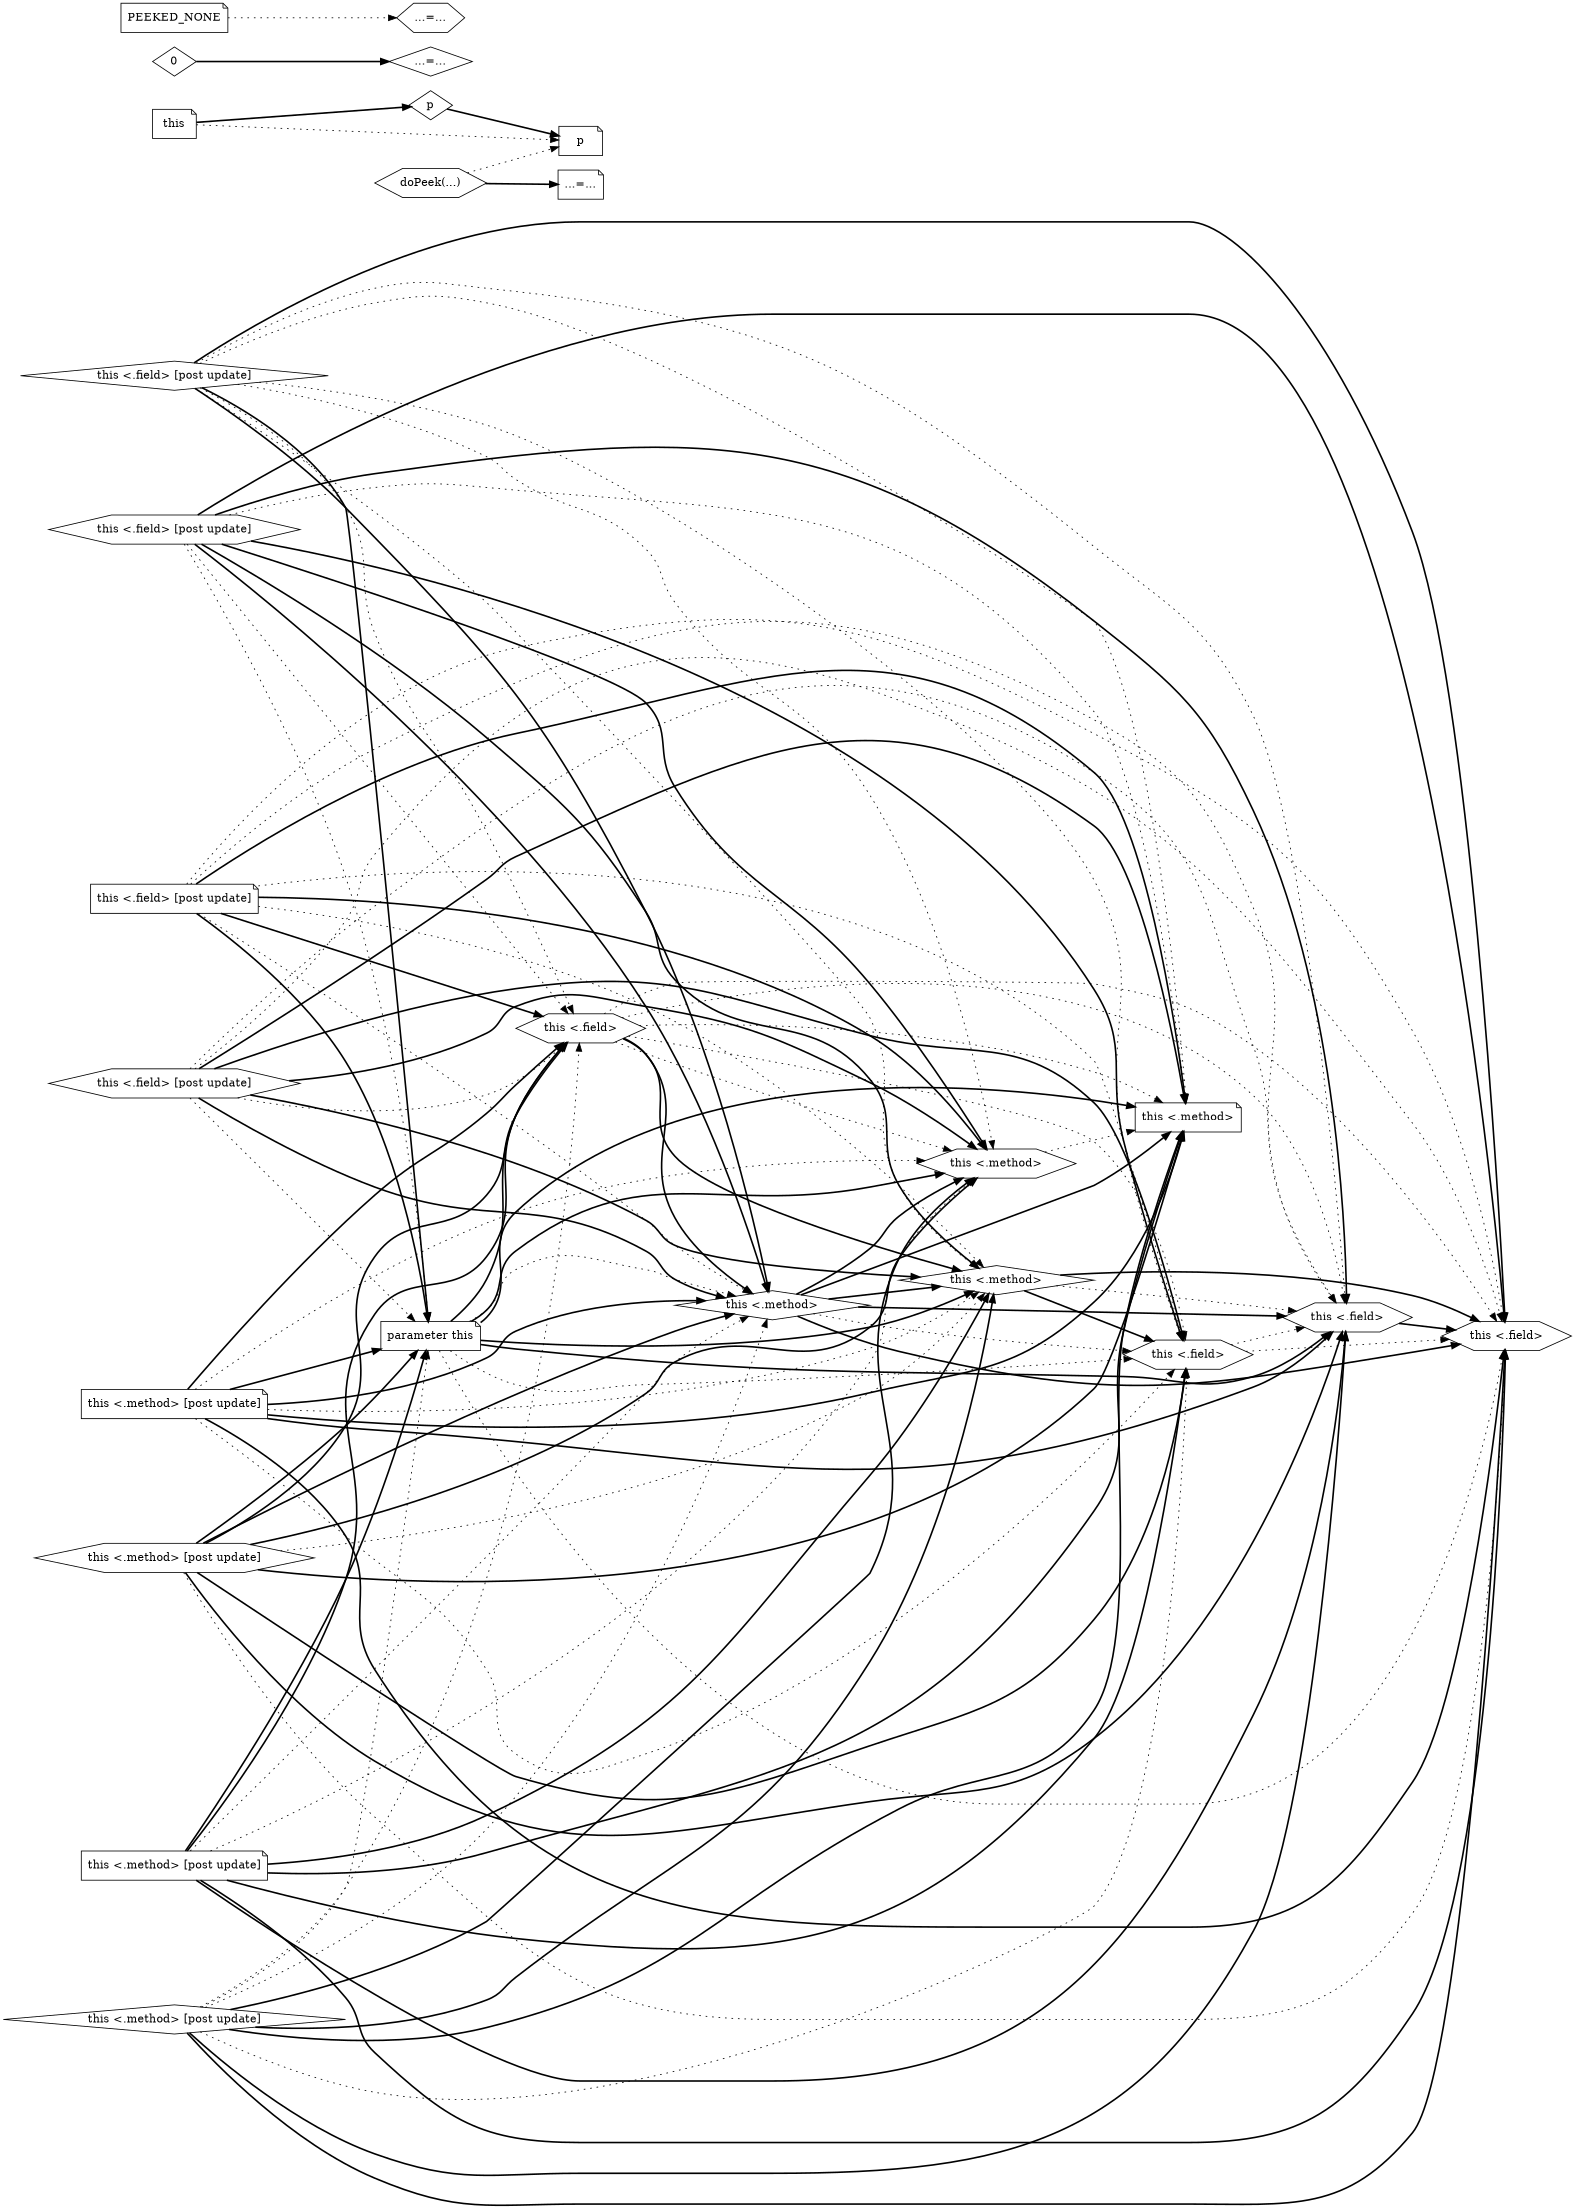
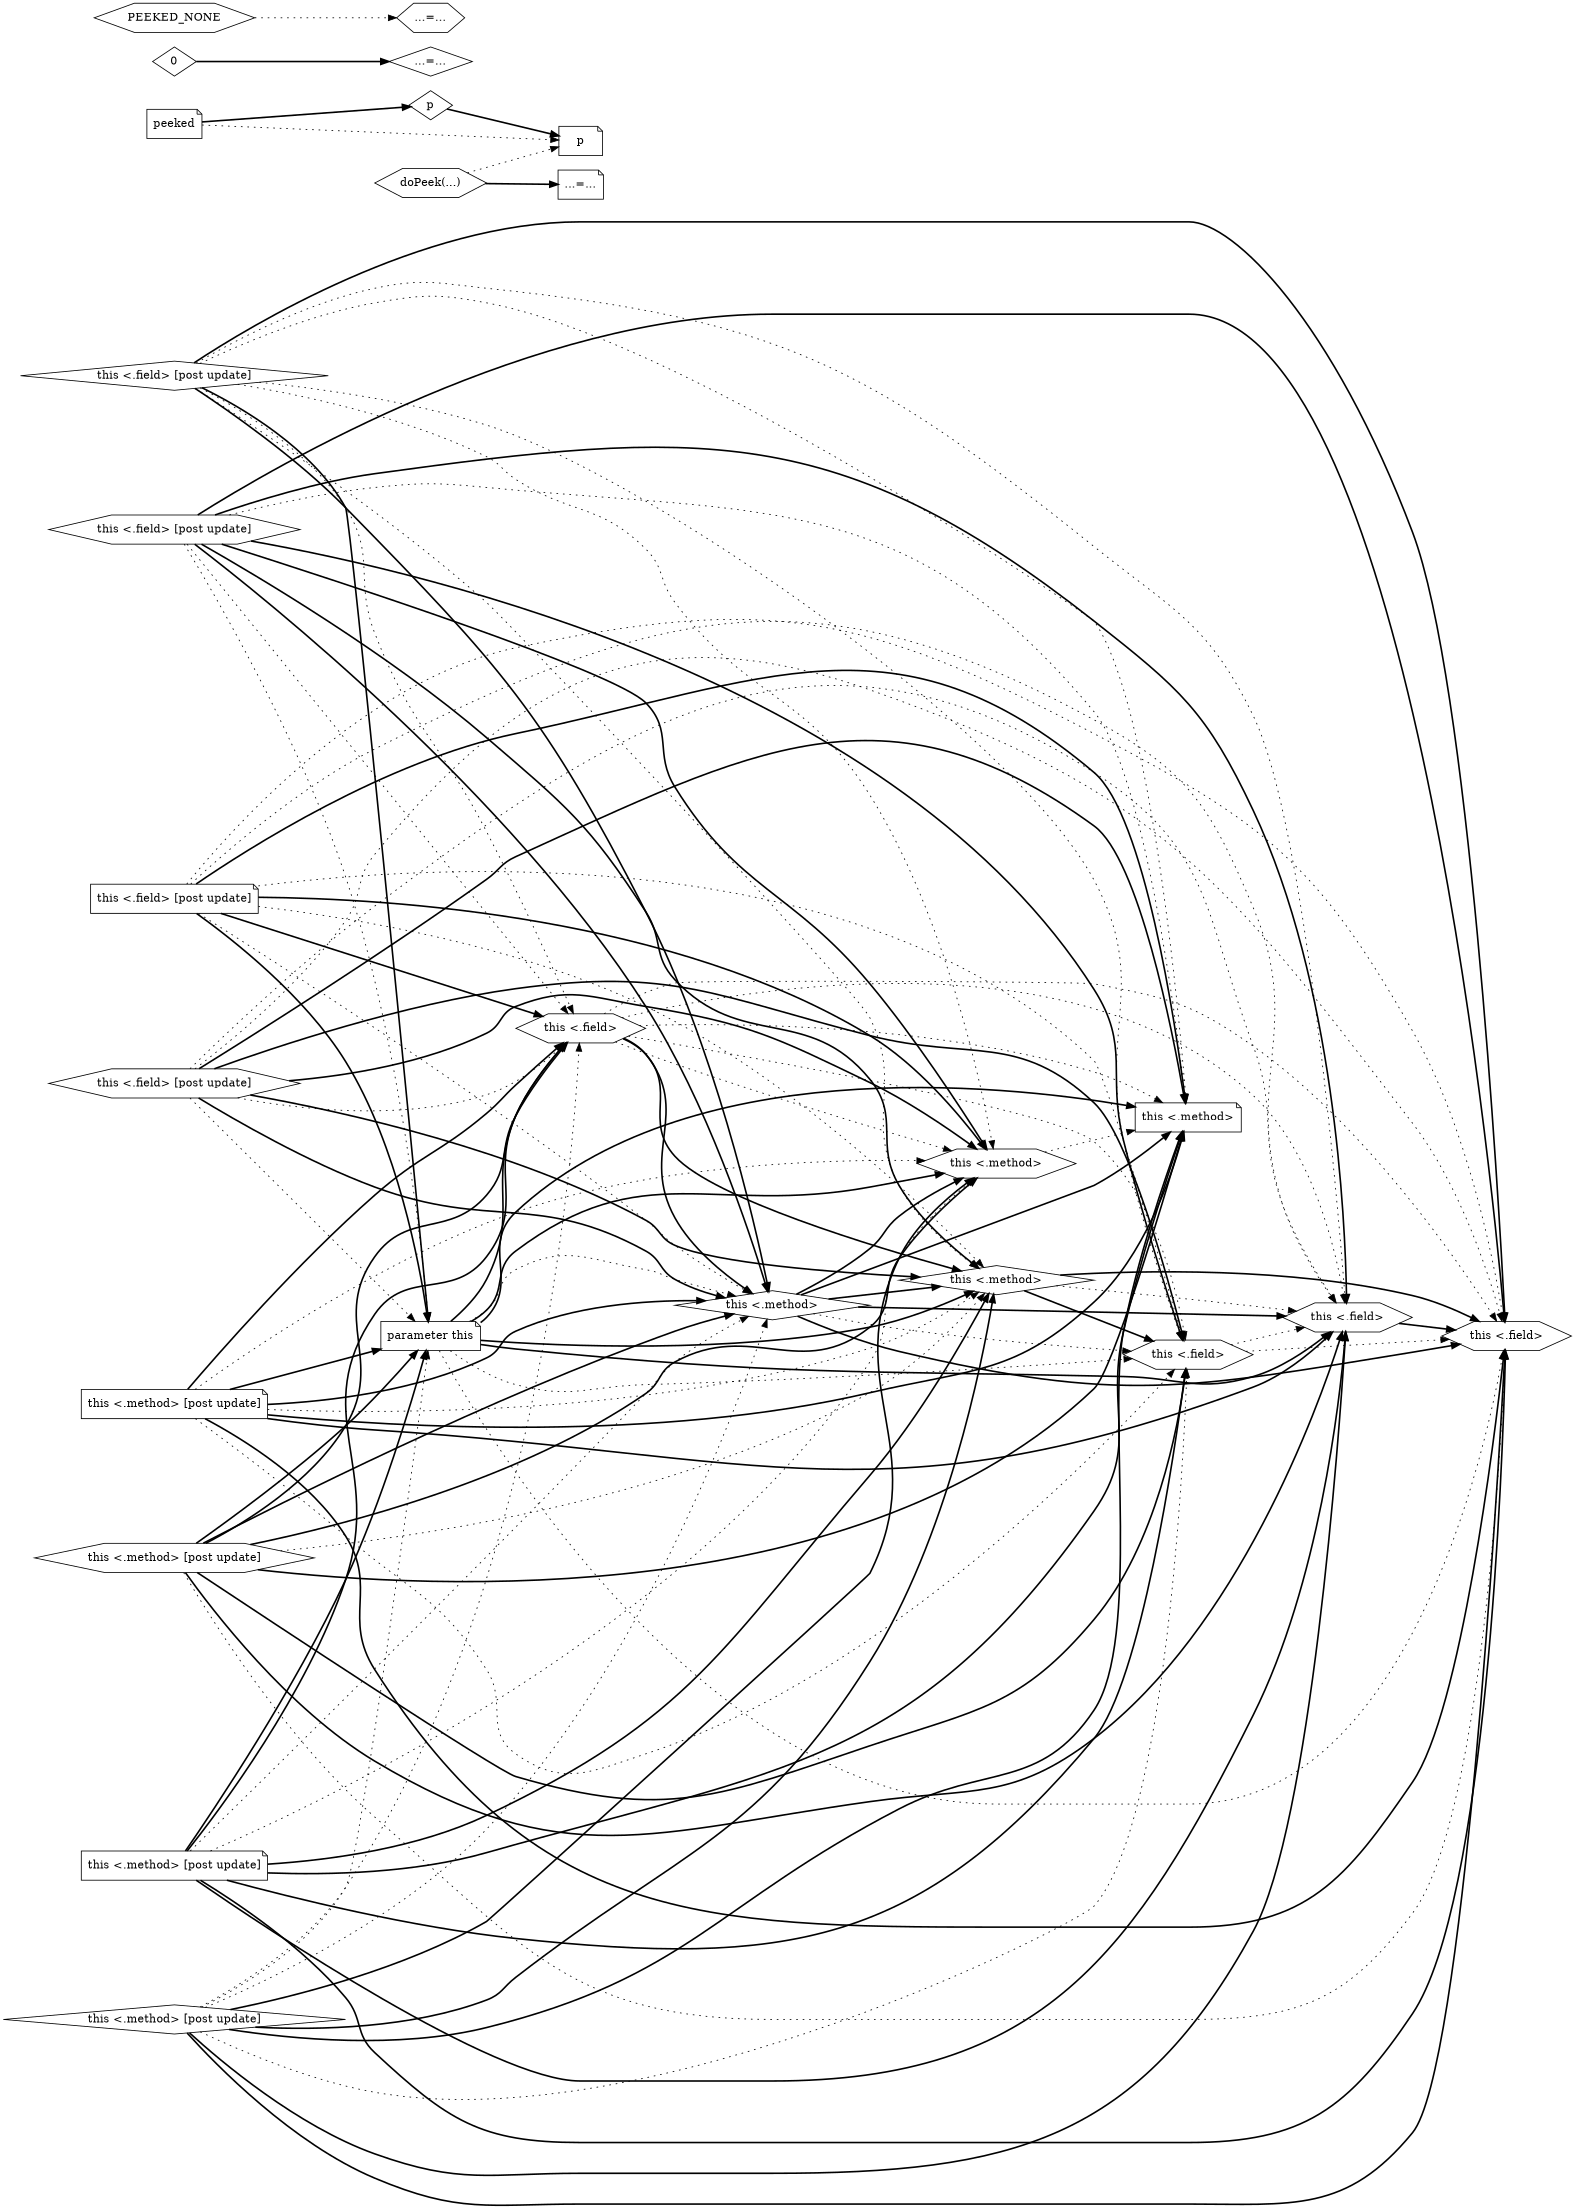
(174, 18) -> (174, 18)
(174, 124) -> (174, 124)
